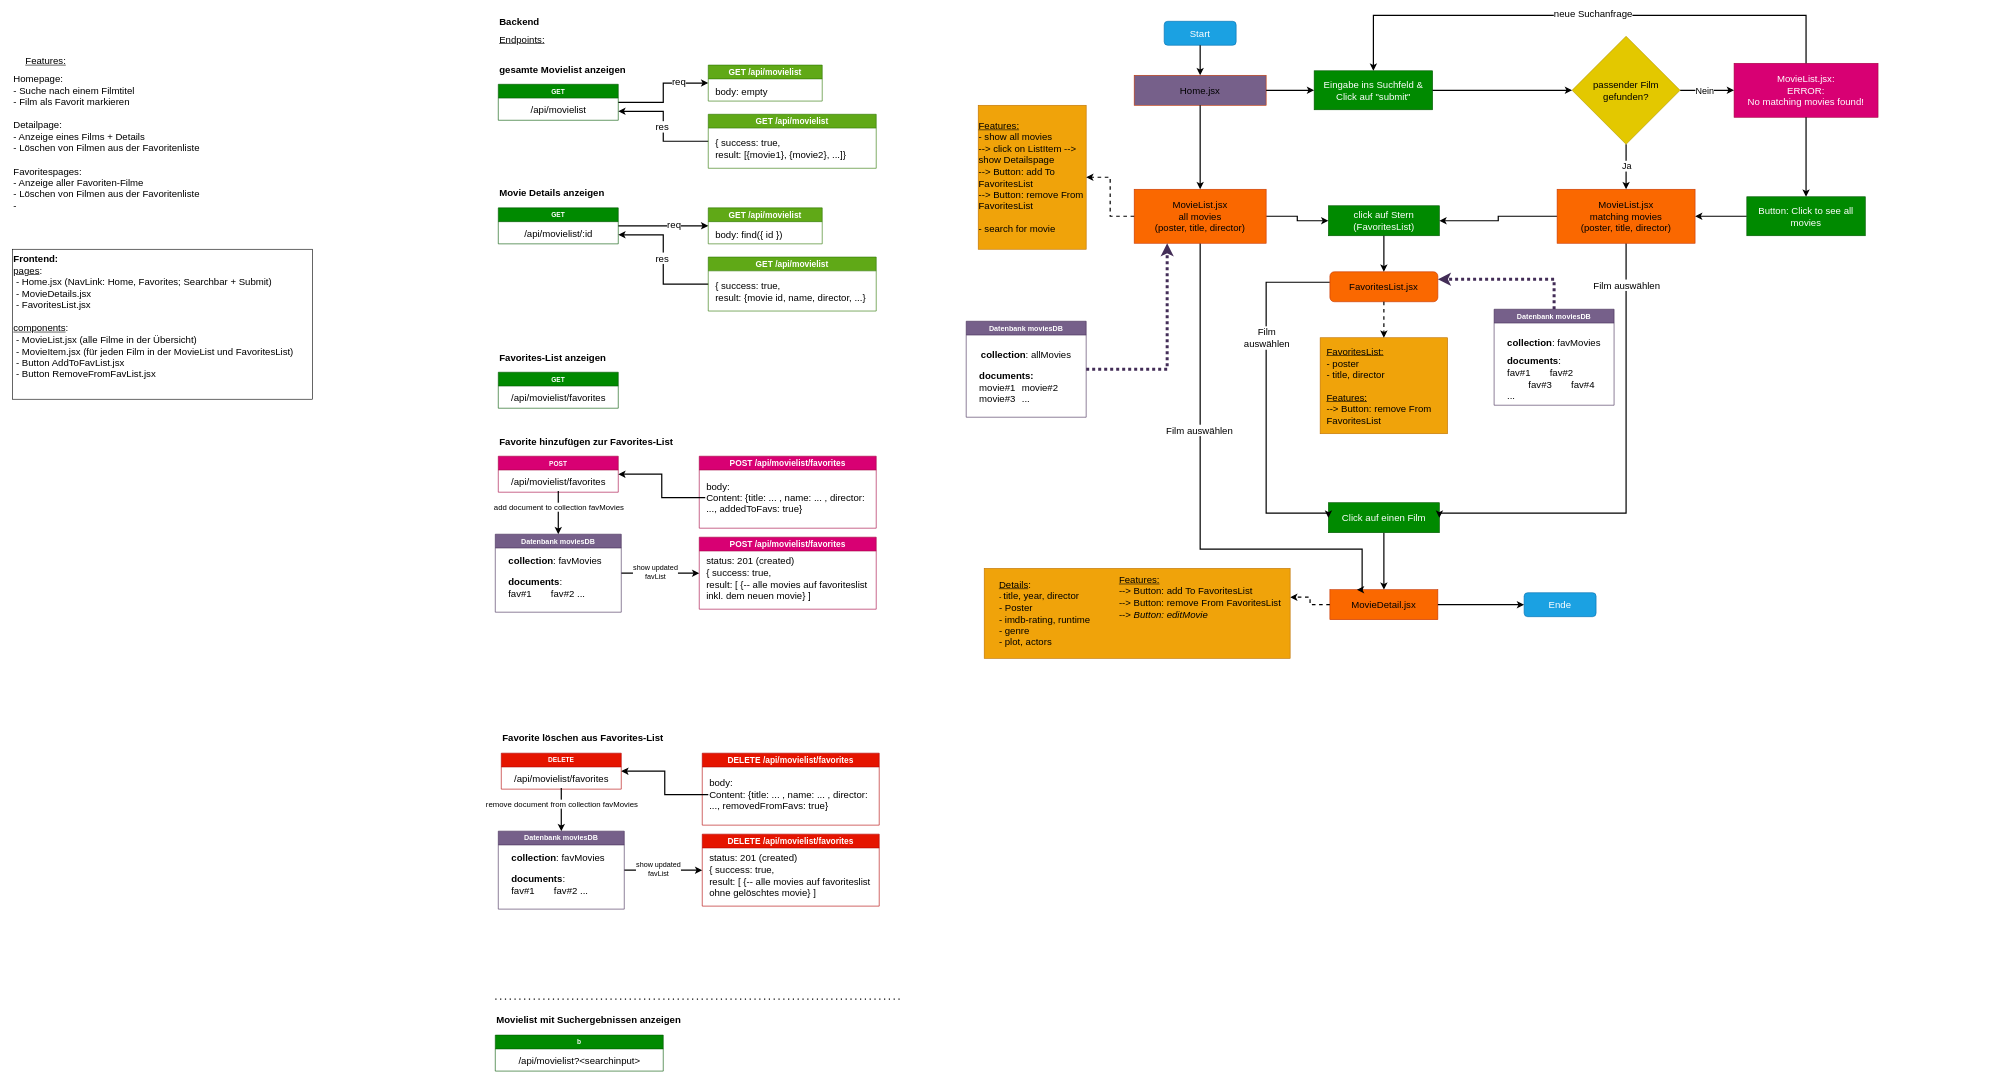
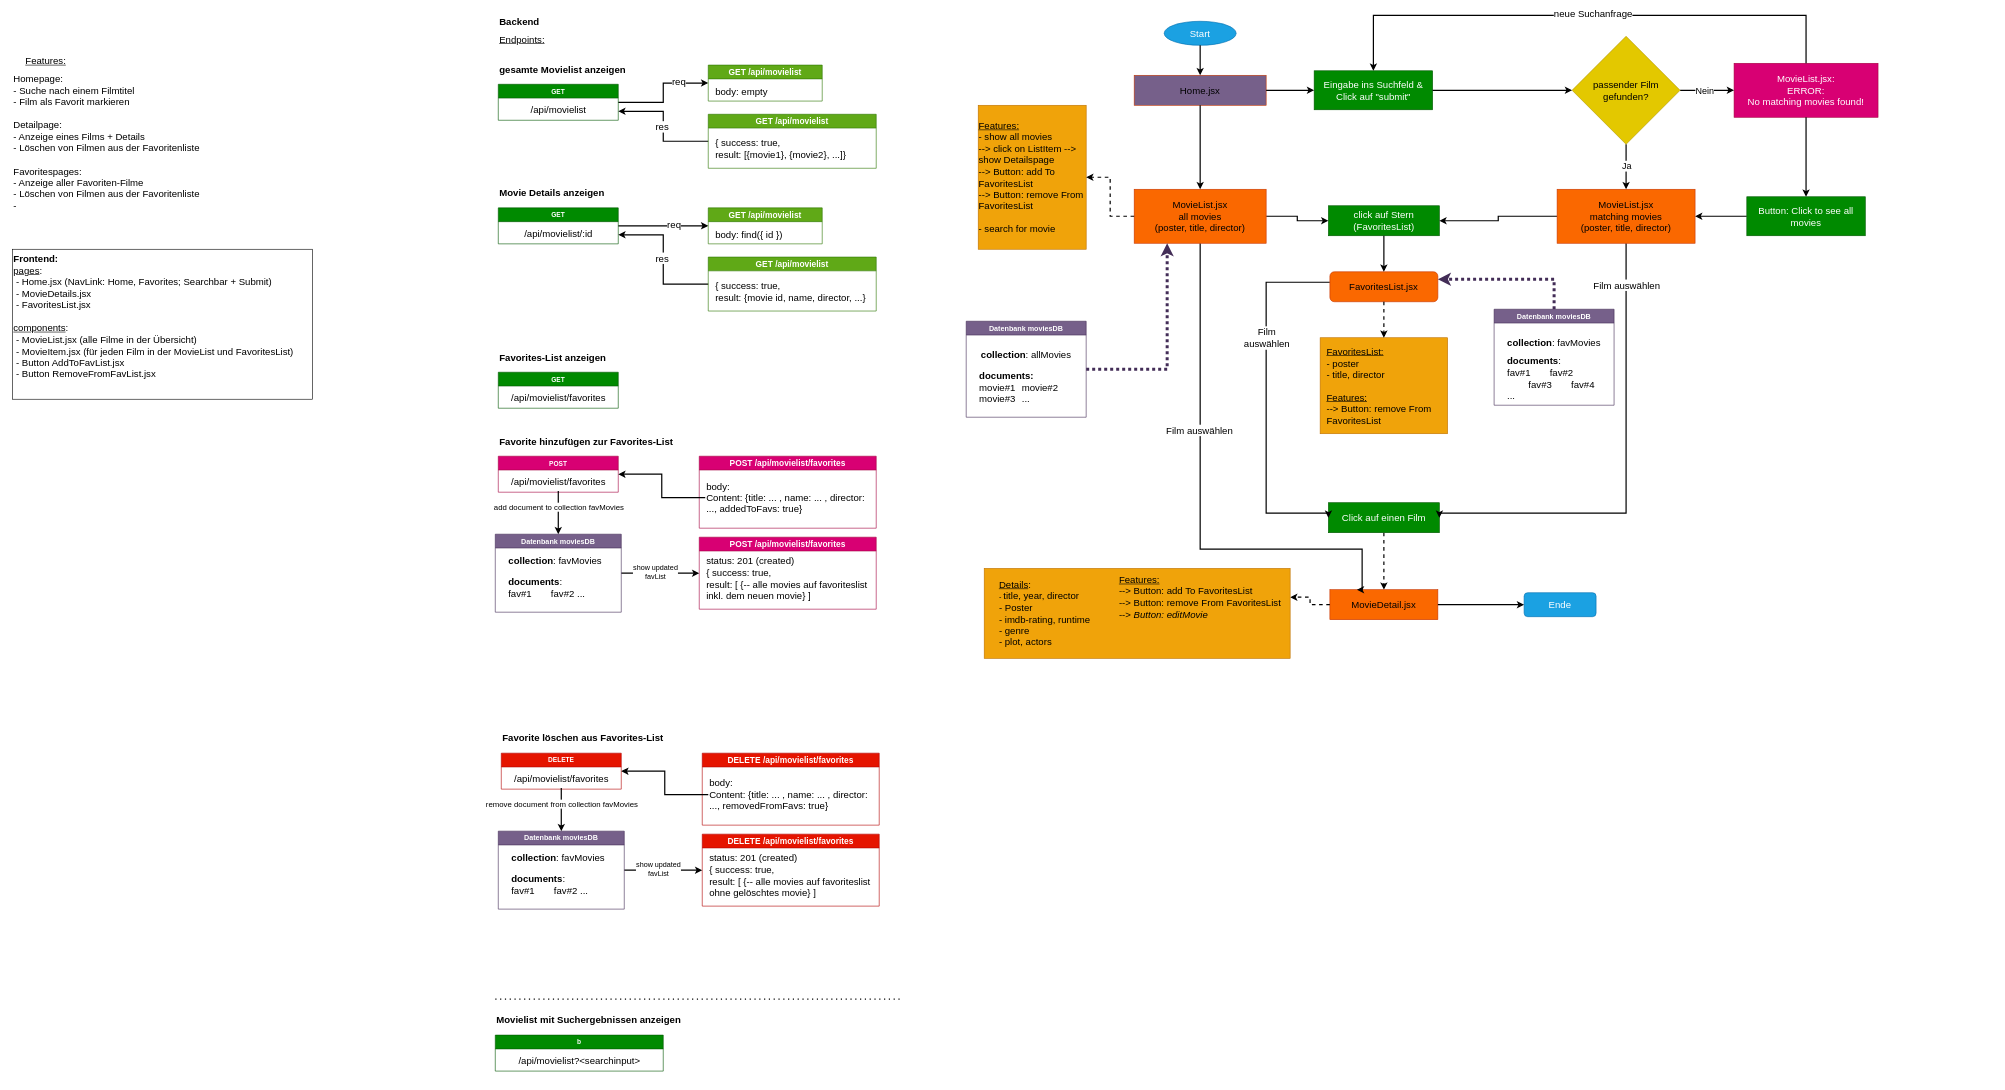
(1200, 33) -> (1200, 33)
(1384, 559) -> (1384, 559)
